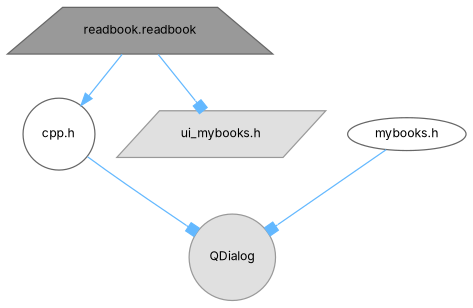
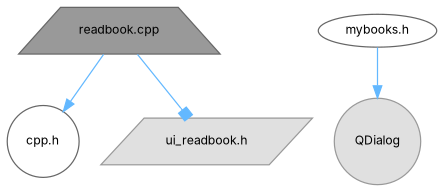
(140, 31) -> (119, 31)
(221, 134) -> (207, 141)
(332, 187) -> (378, 66)
(137, 192) -> none
